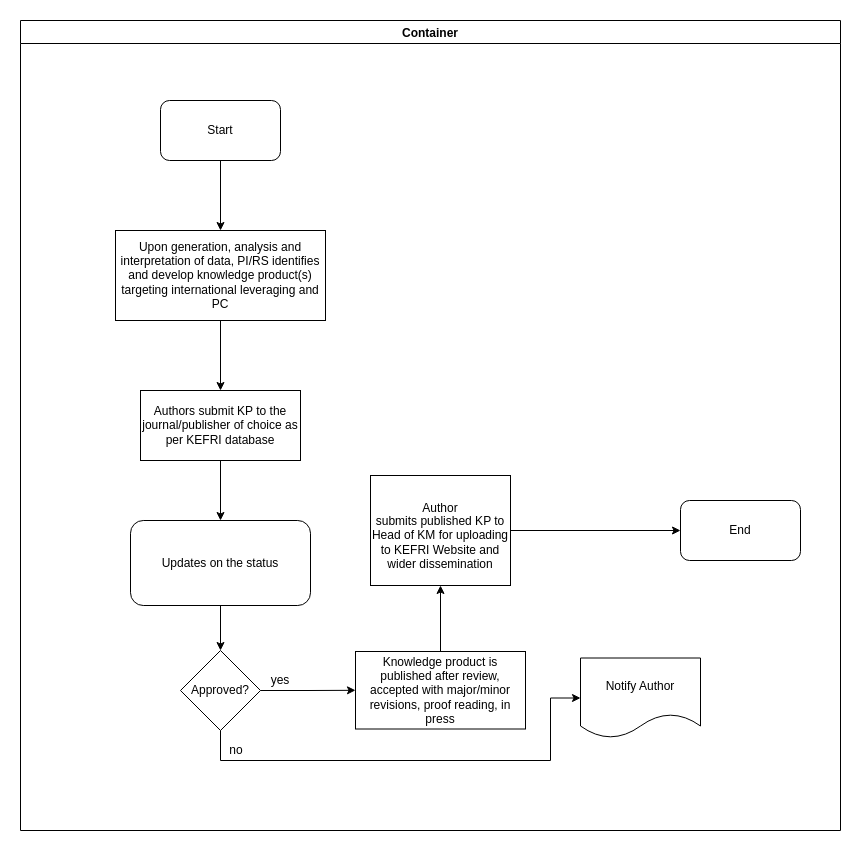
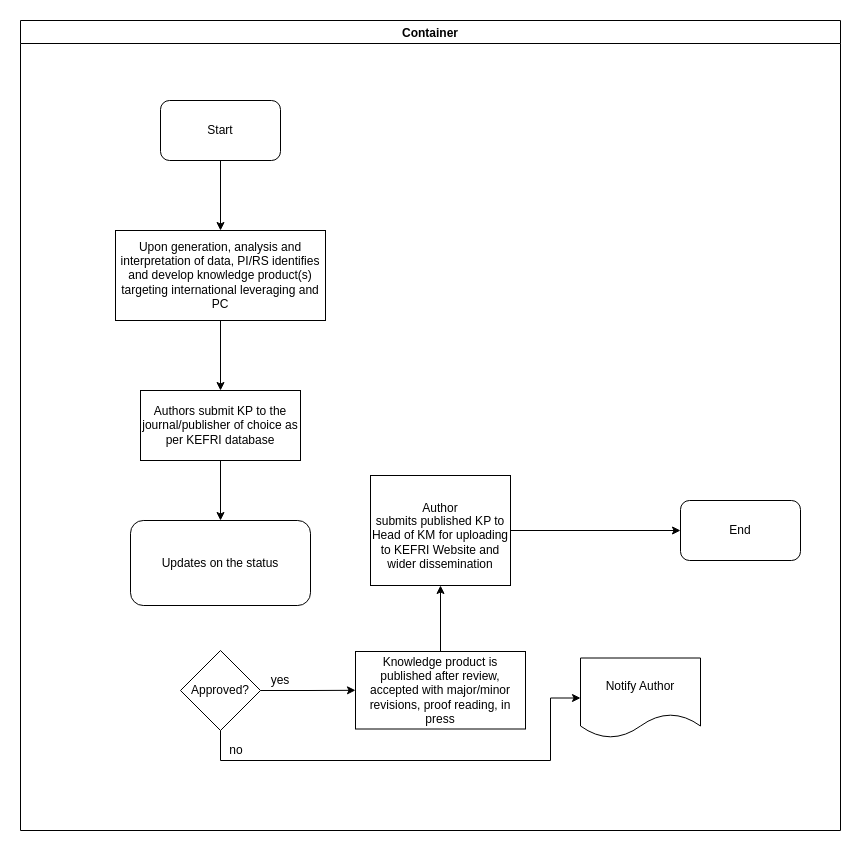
(221, 625) -> none
